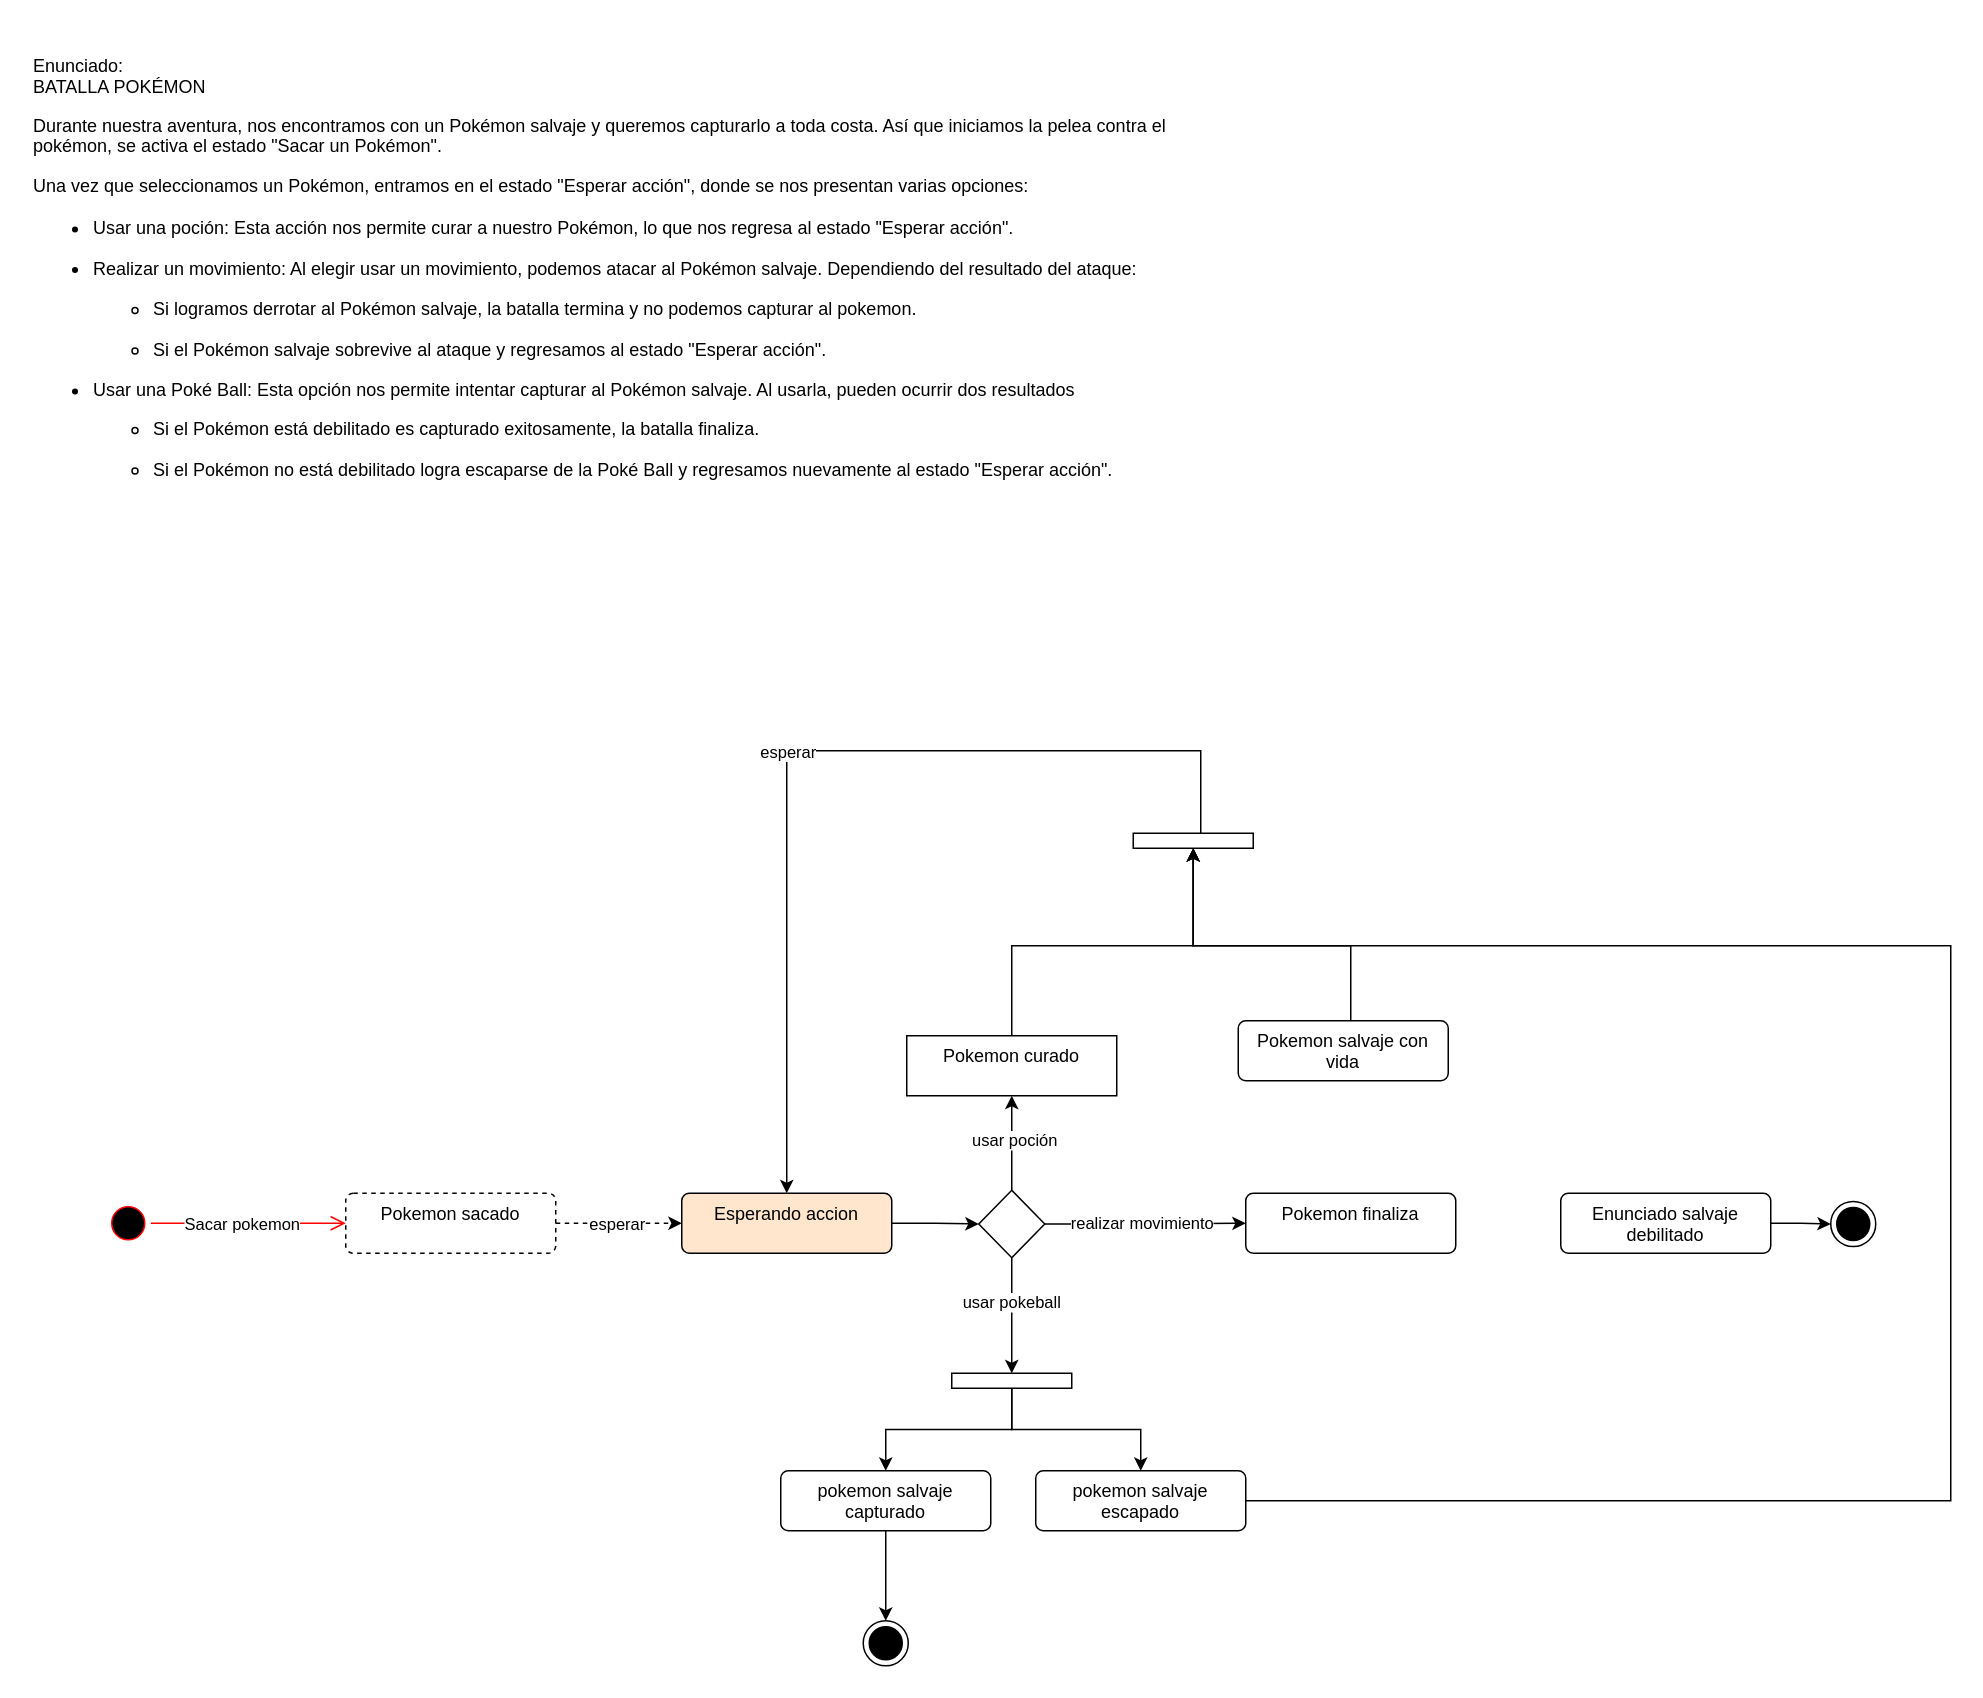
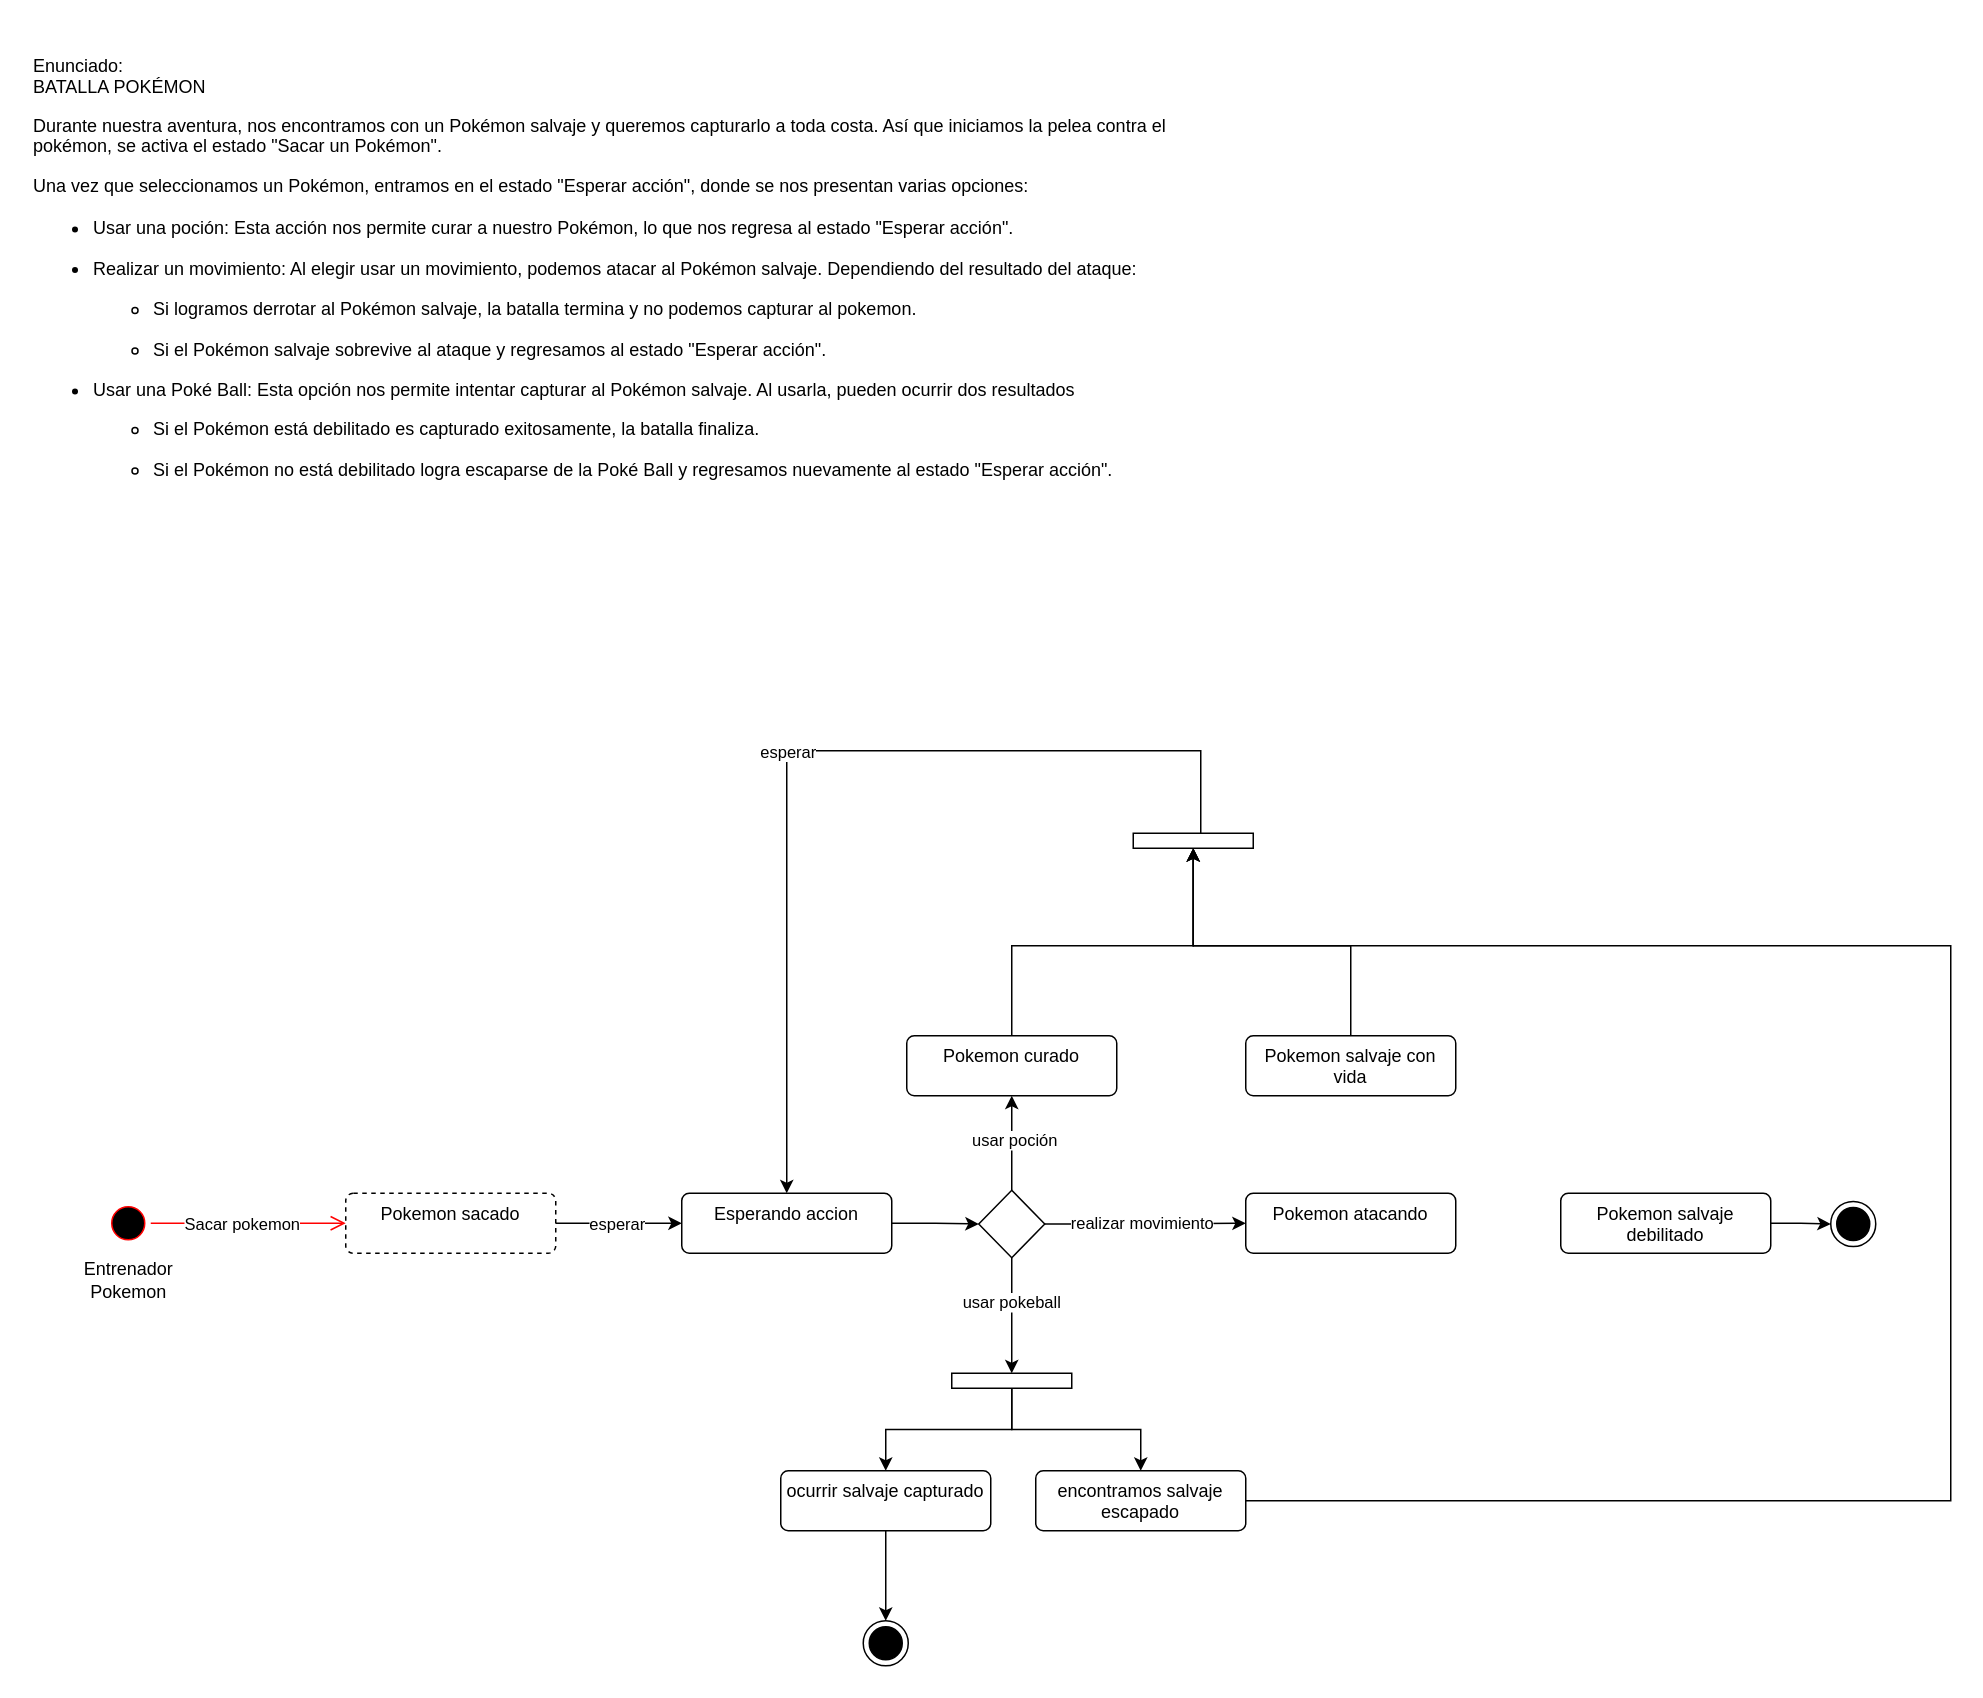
(1343, 1051) -> (1351, 1066)
(1012, 1066) -> (1012, 1066)
(1351, 1215) -> (1351, 1215)
(574, 1223) -> (574, 1223)
(787, 1223) -> (787, 1223)
(1666, 1225) -> (1666, 1225)
none -> (128, 1280)
(886, 1503) -> (886, 1503)
(1141, 1503) -> (1141, 1503)
